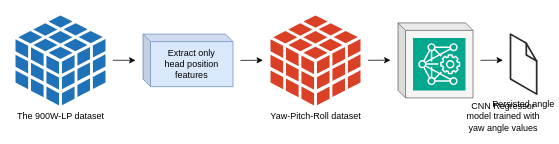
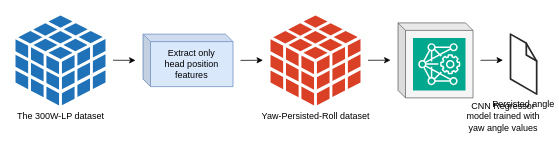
(61, 116) -> (61, 116)
(316, 116) -> (316, 116)
